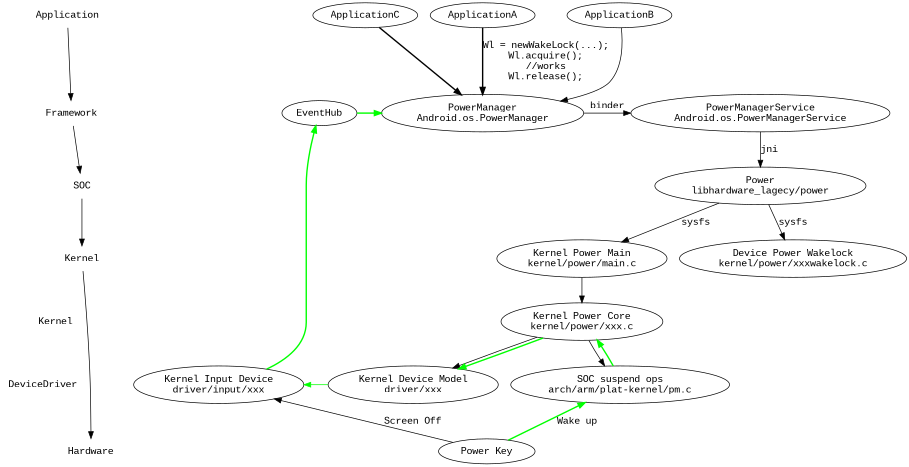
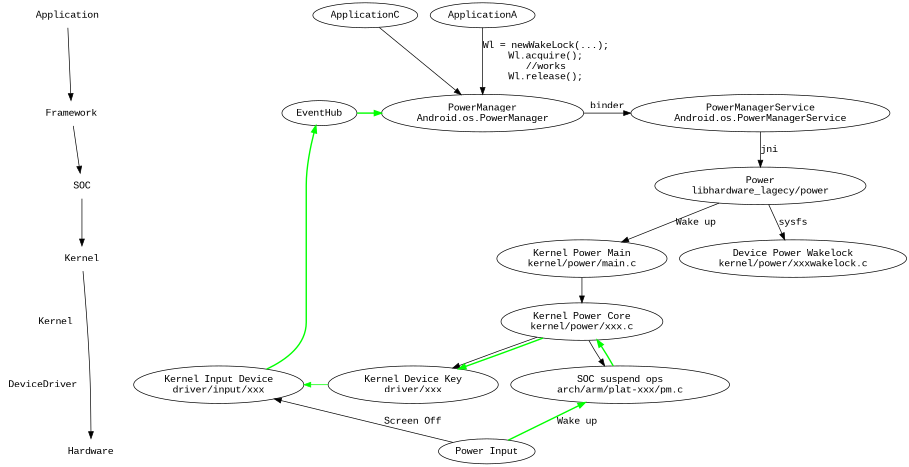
(619, 15) -> none
(483, 58) -> (483, 58)
(417, 59) -> (417, 59)
(696, 222) -> (696, 222)
(413, 385) -> (413, 385)
(620, 385) -> (620, 385)
(487, 451) -> (487, 451)
